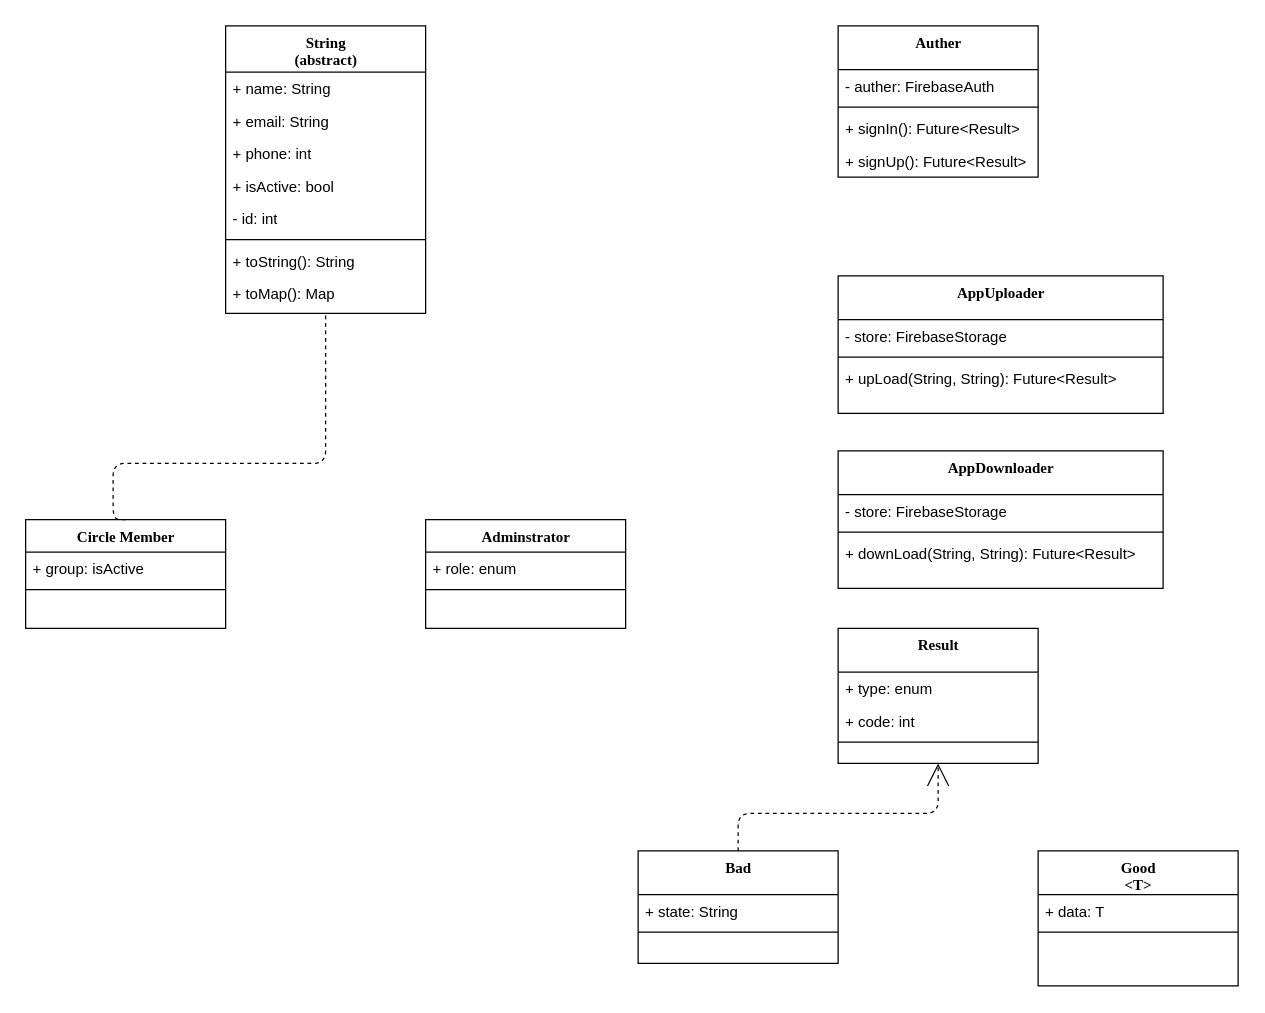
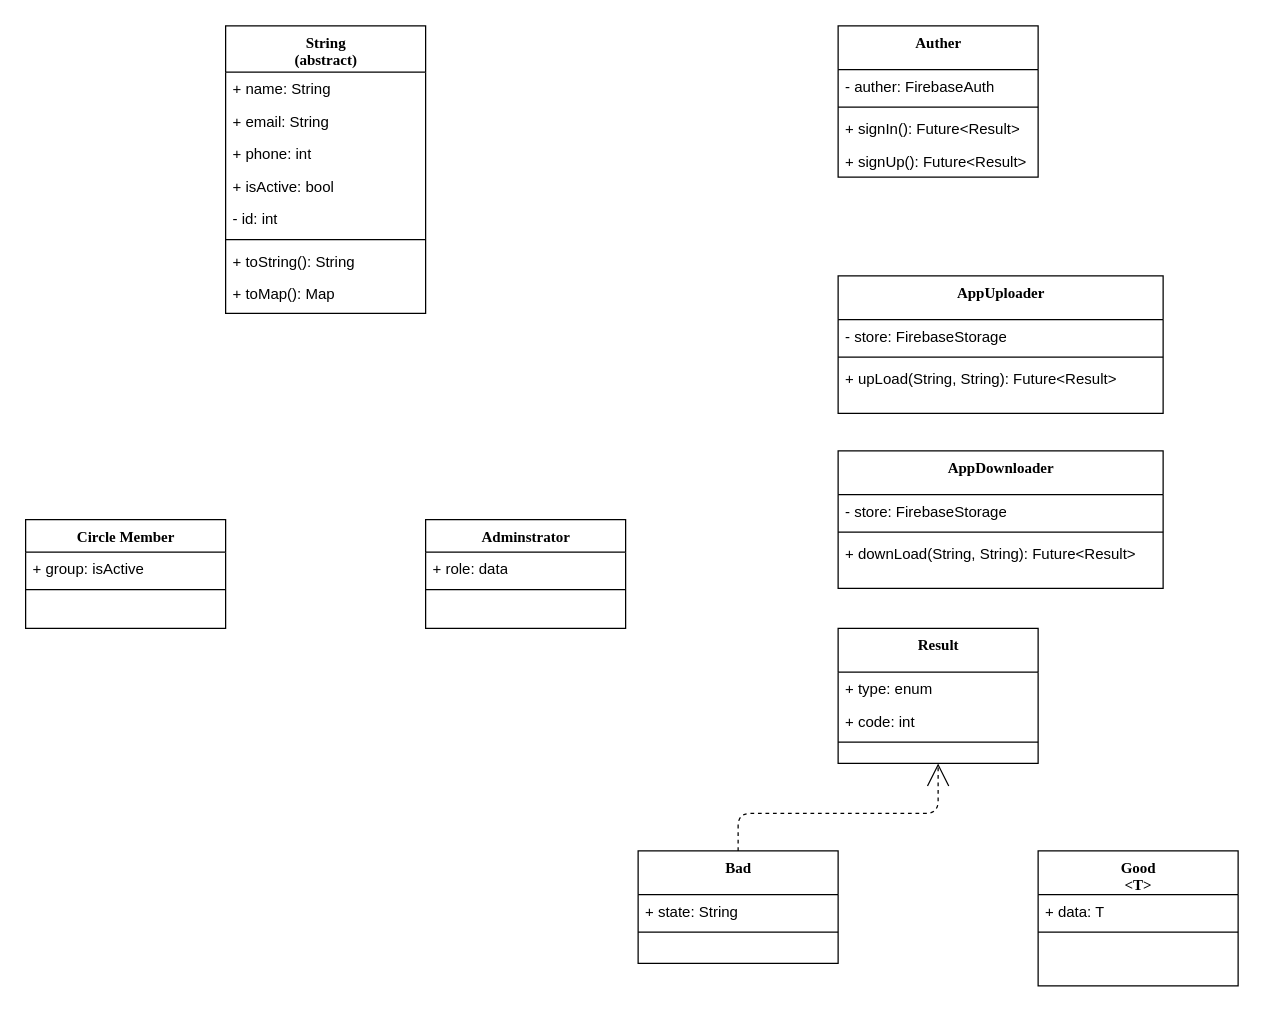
(268, 463) -> none
(476, 570) -> (476, 570)
